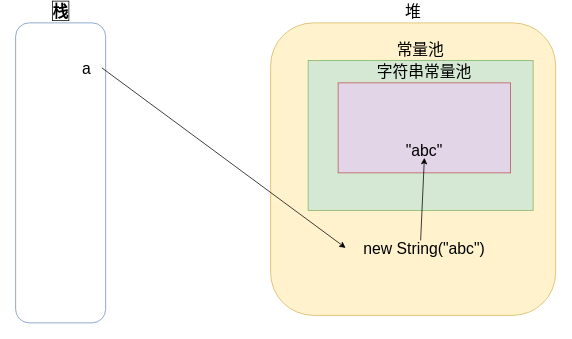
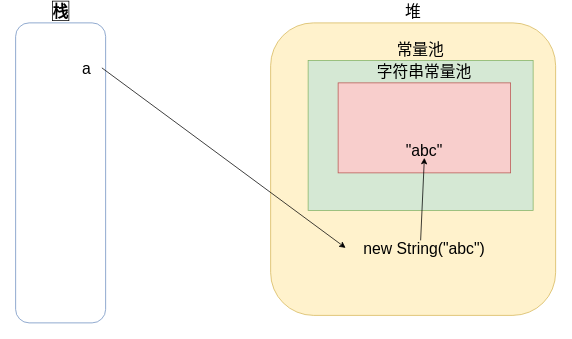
(424, 128) -> (424, 128)
